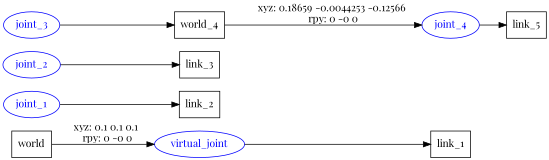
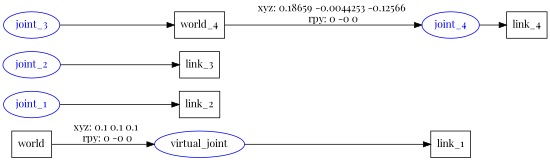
(526, 25) -> (527, 25)
(200, 144) -> (200, 144)
